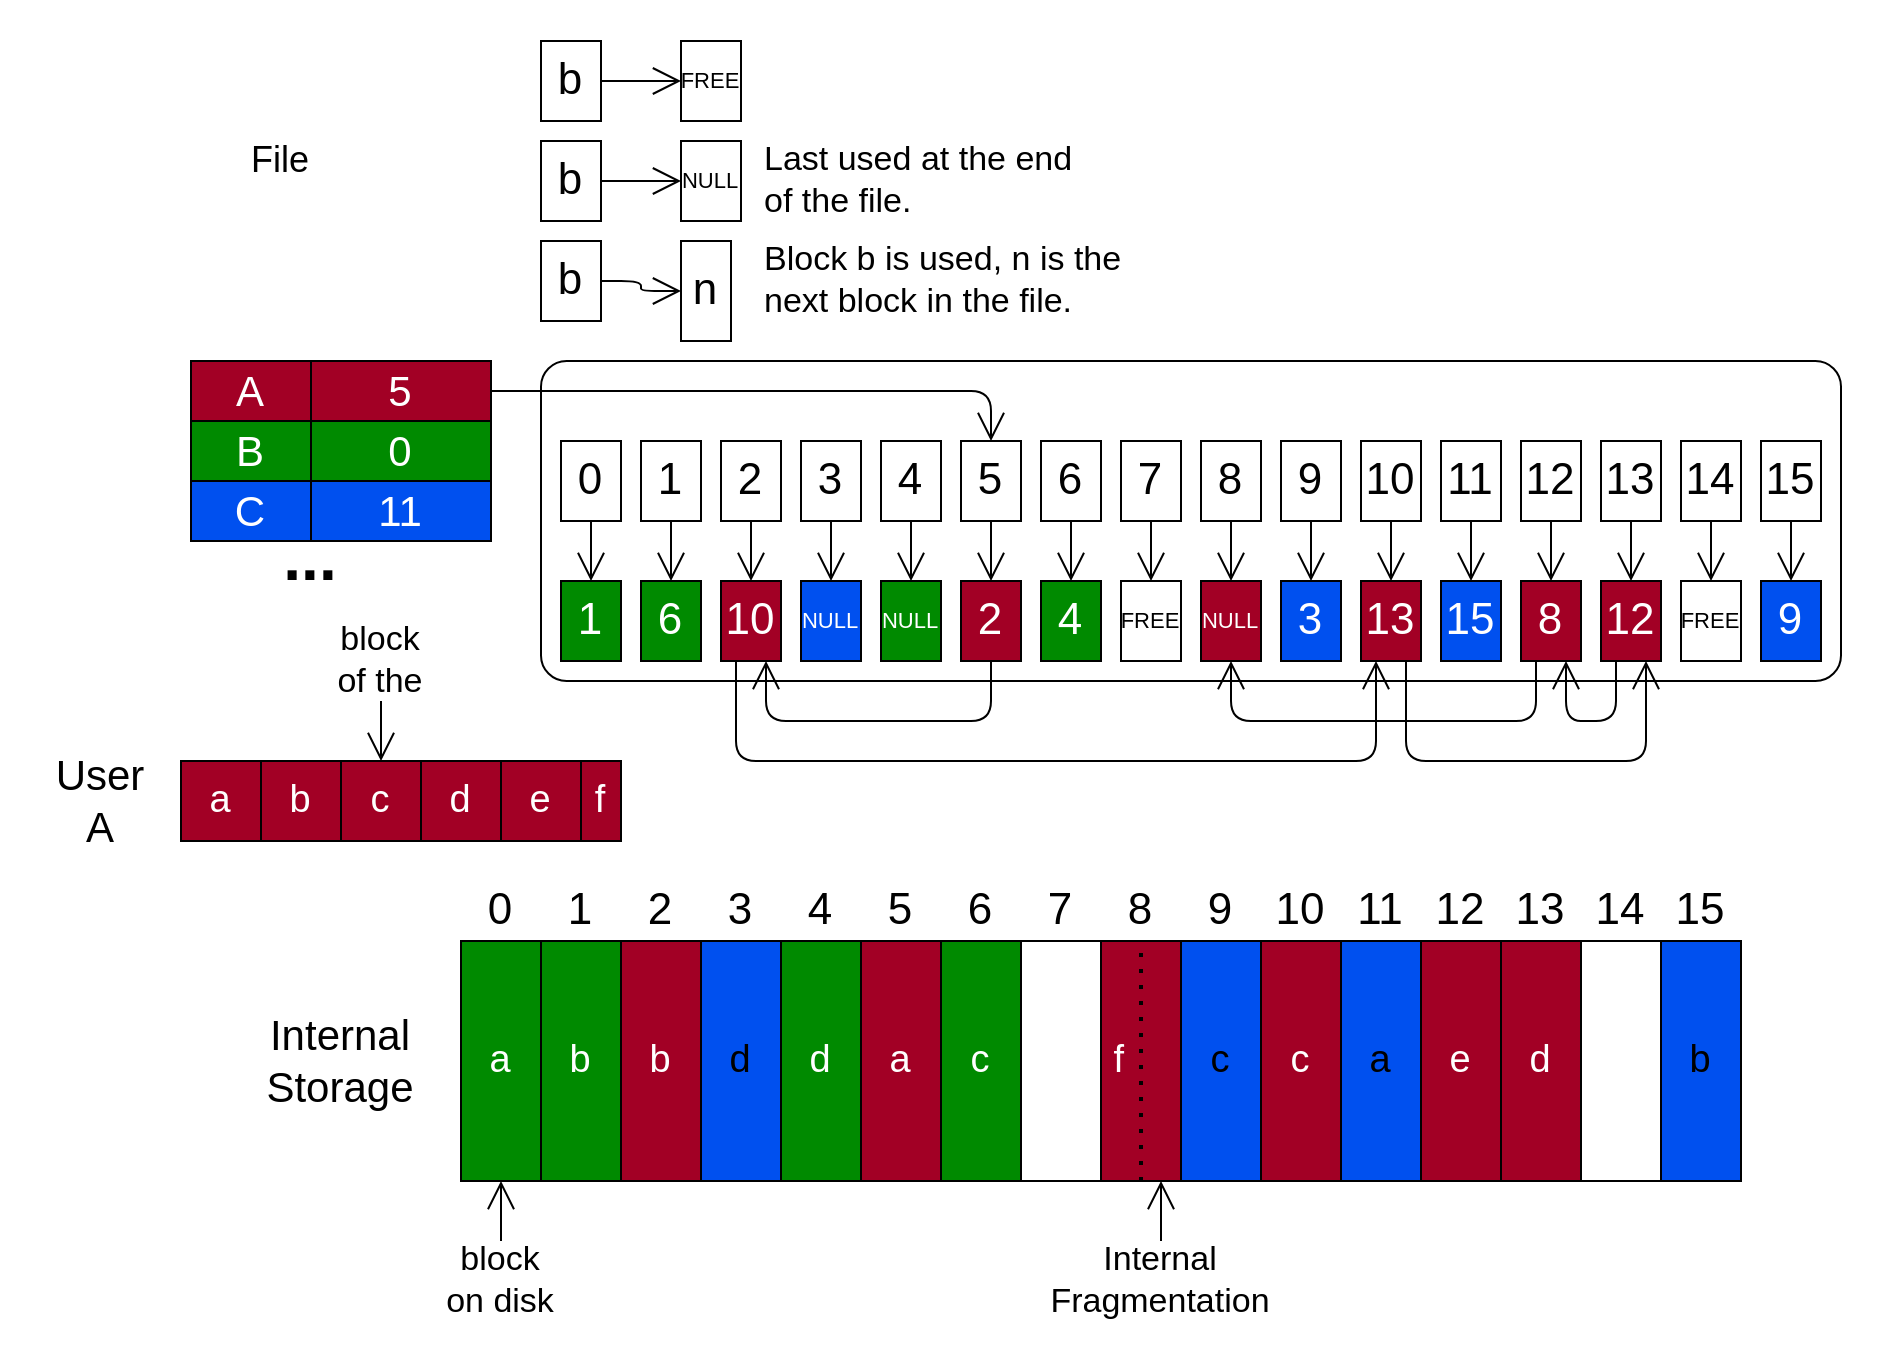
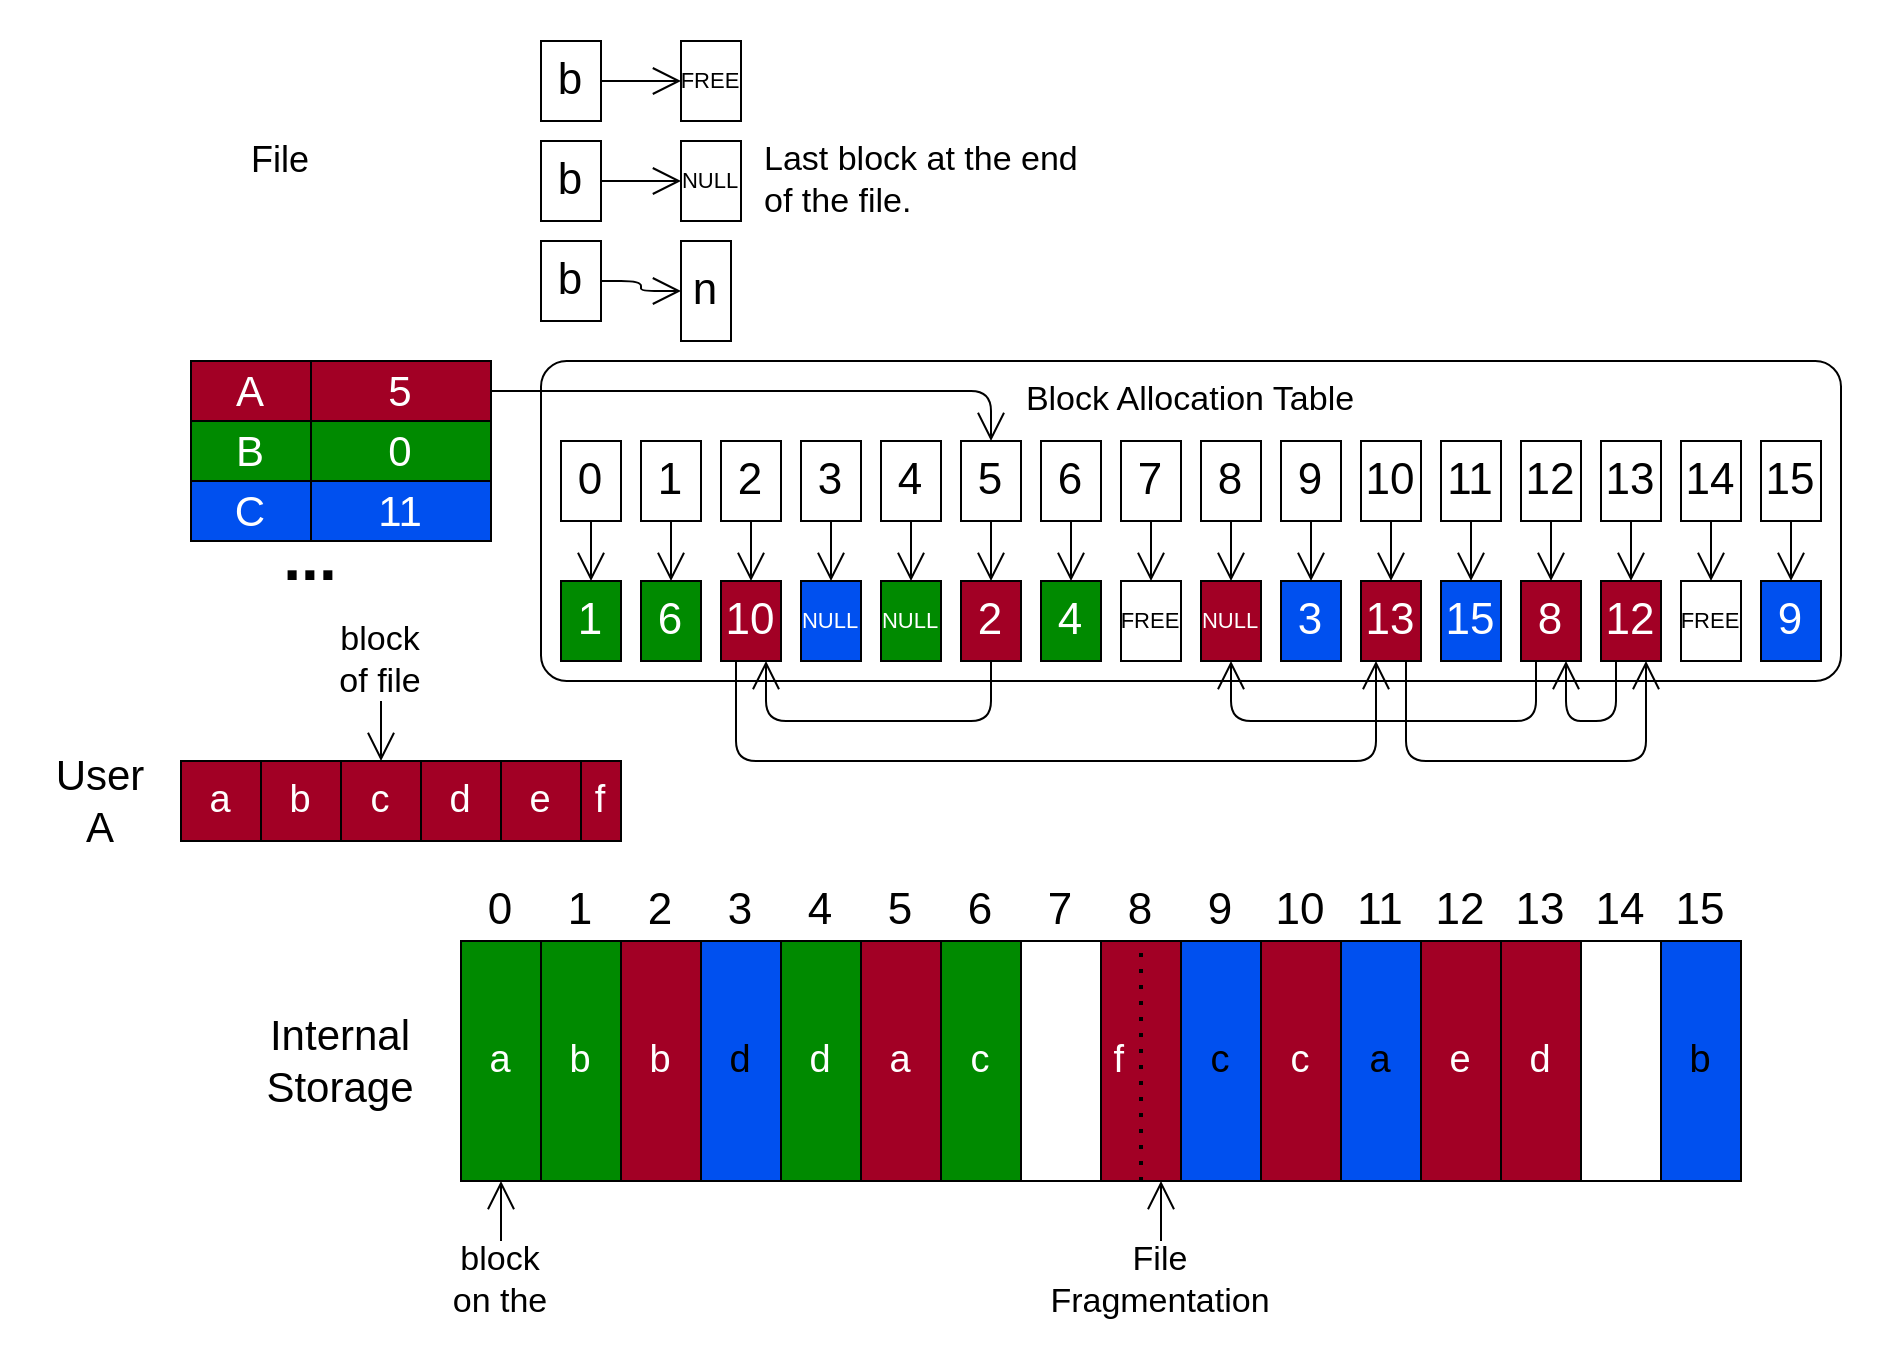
(923, 181) -> (923, 181)
(951, 281) -> none
none -> (1191, 401)
(381, 661) -> (381, 661)
(501, 1281) -> (501, 1281)
(1161, 1281) -> (1161, 1281)
